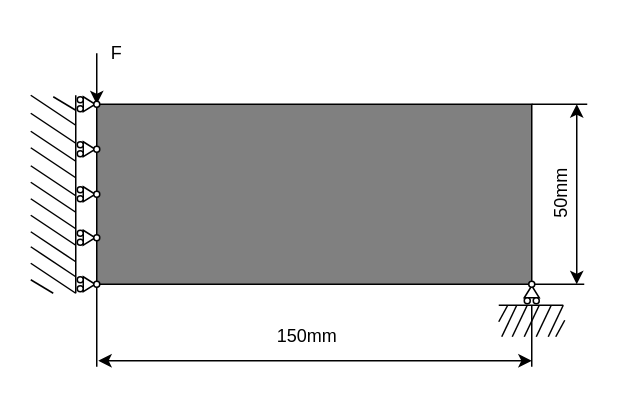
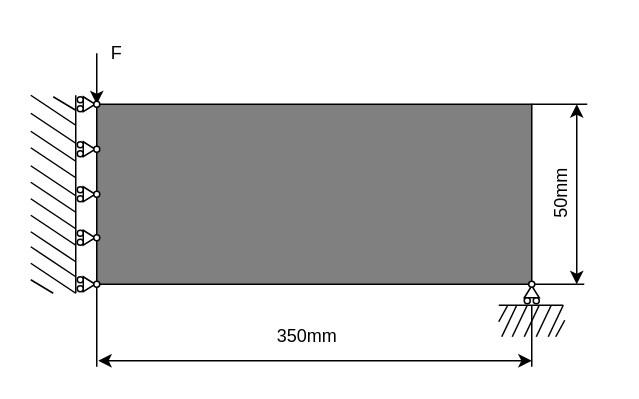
(308, 337) -> (308, 337)
